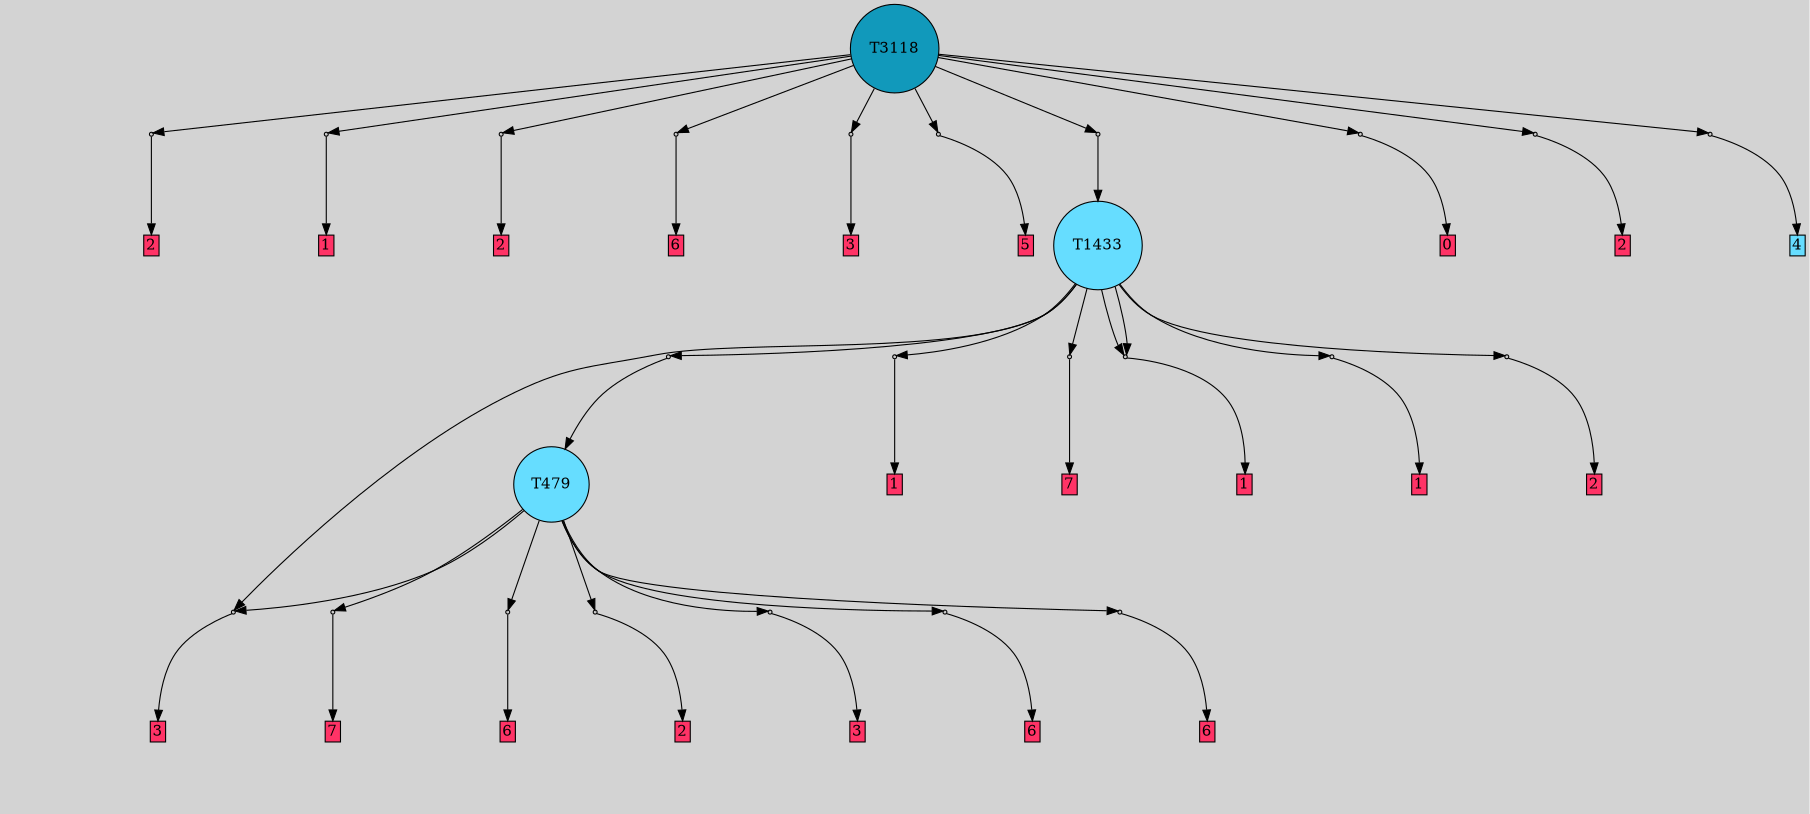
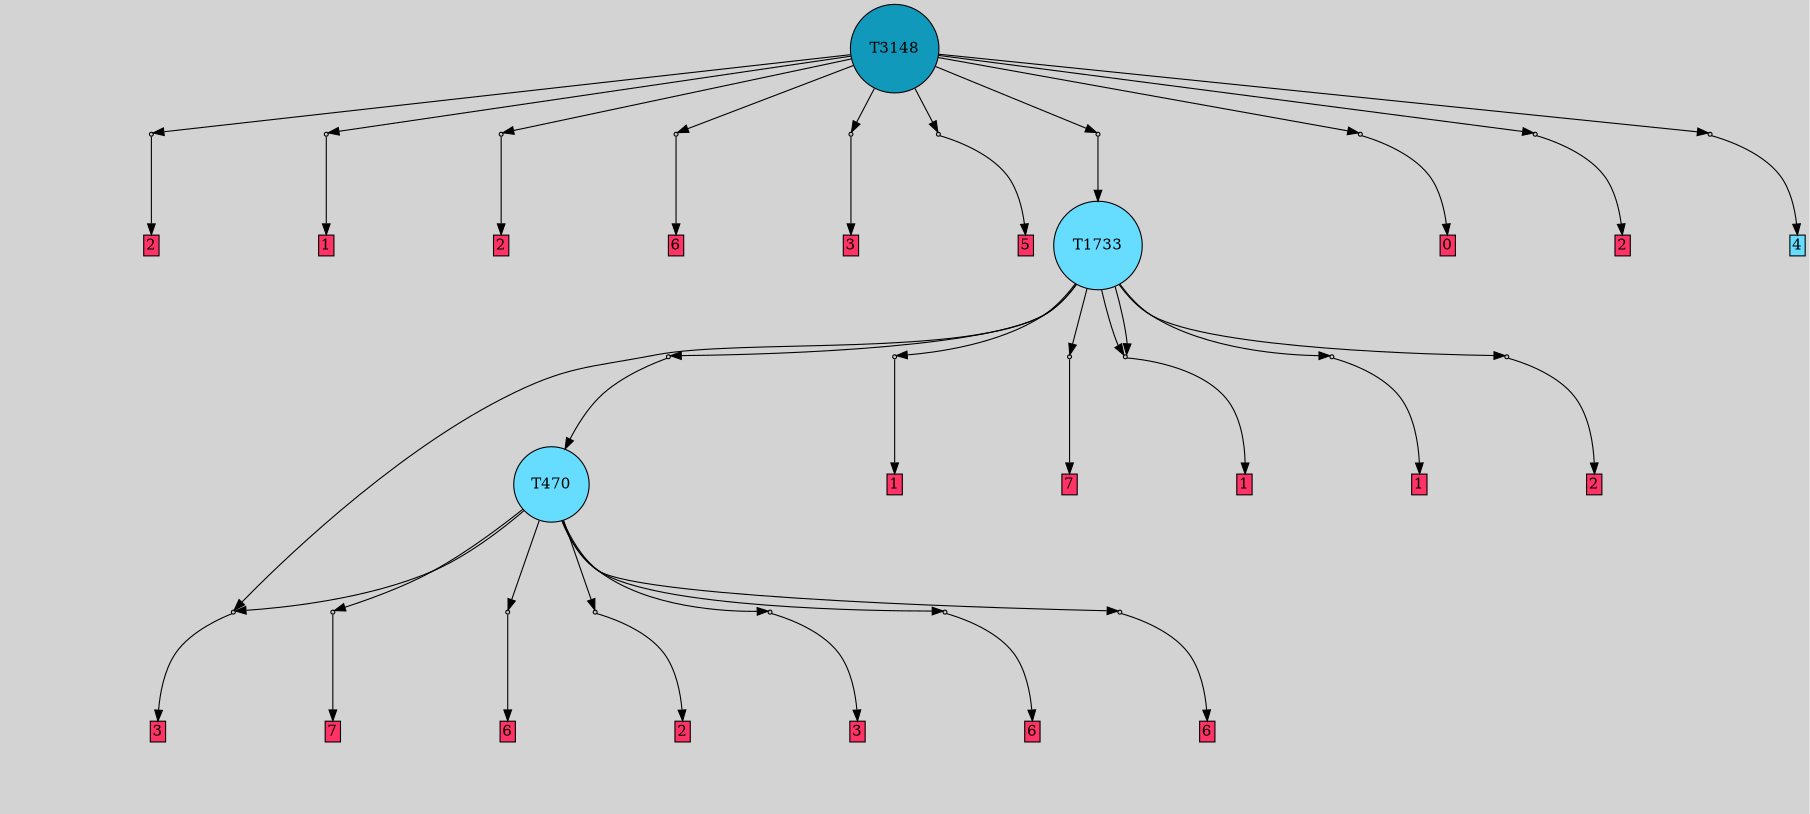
(895, 49) -> (895, 49)
(1098, 246) -> (1098, 246)
(551, 484) -> (551, 484)
